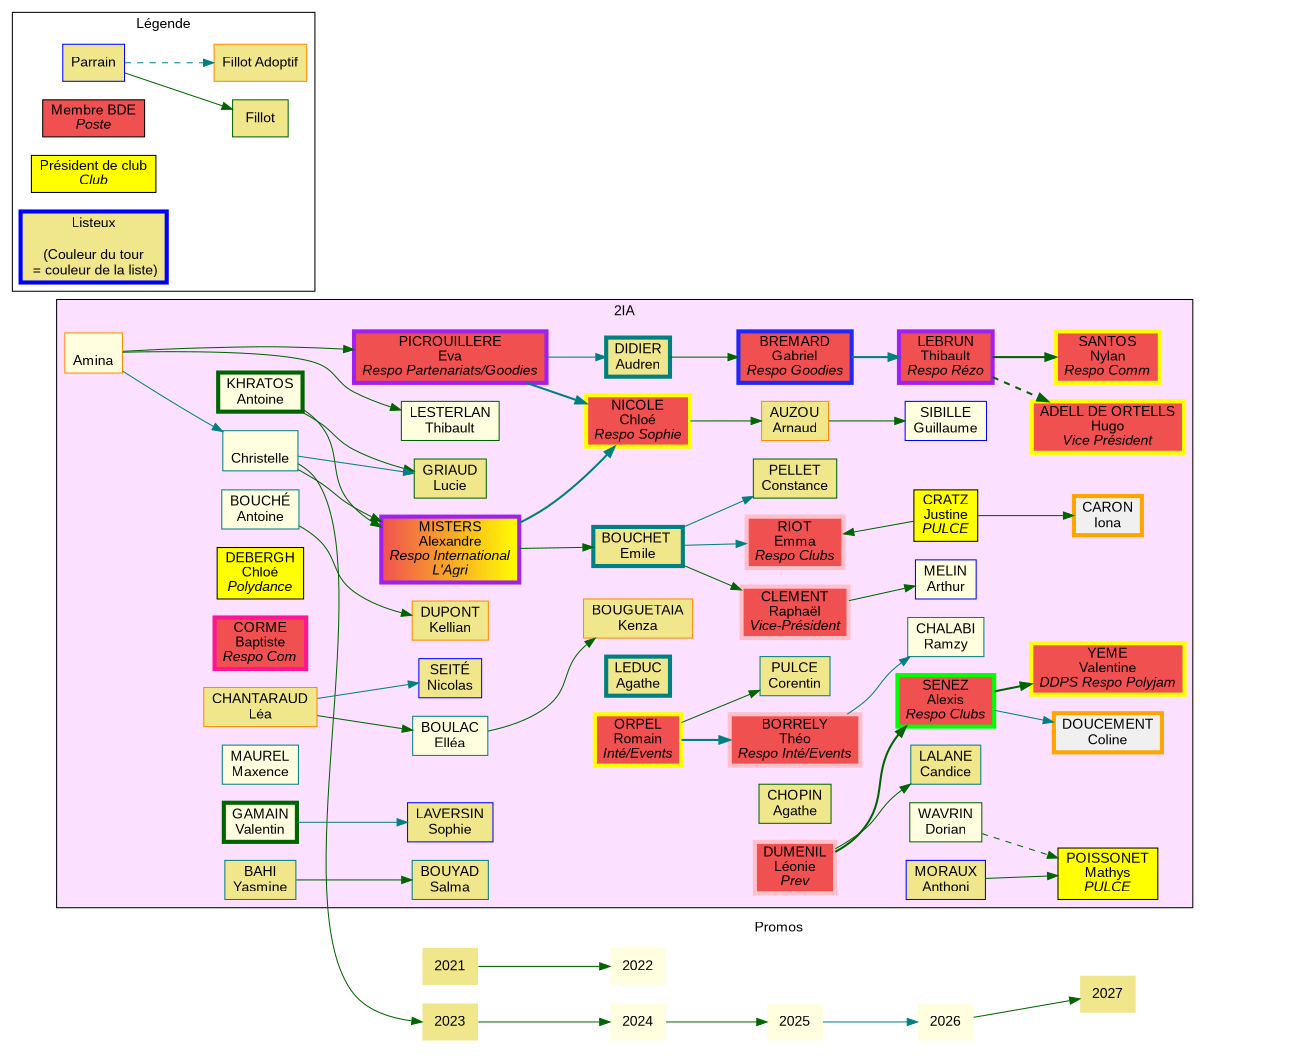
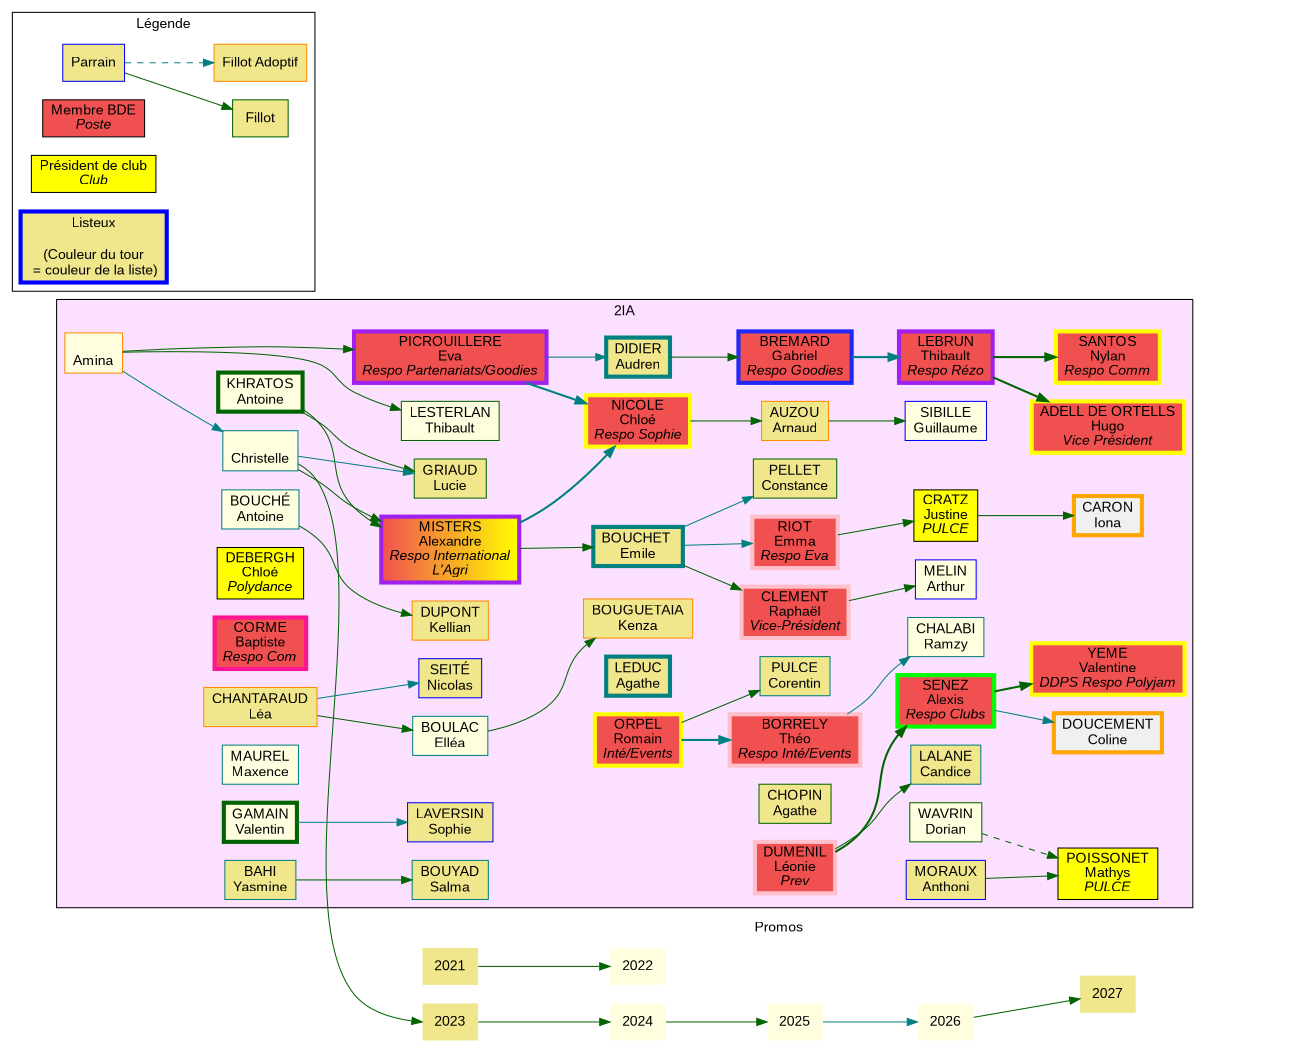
(1016, 387) -> (1016, 387)
(884, 527) -> (871, 529)
(795, 556) -> (795, 556)
